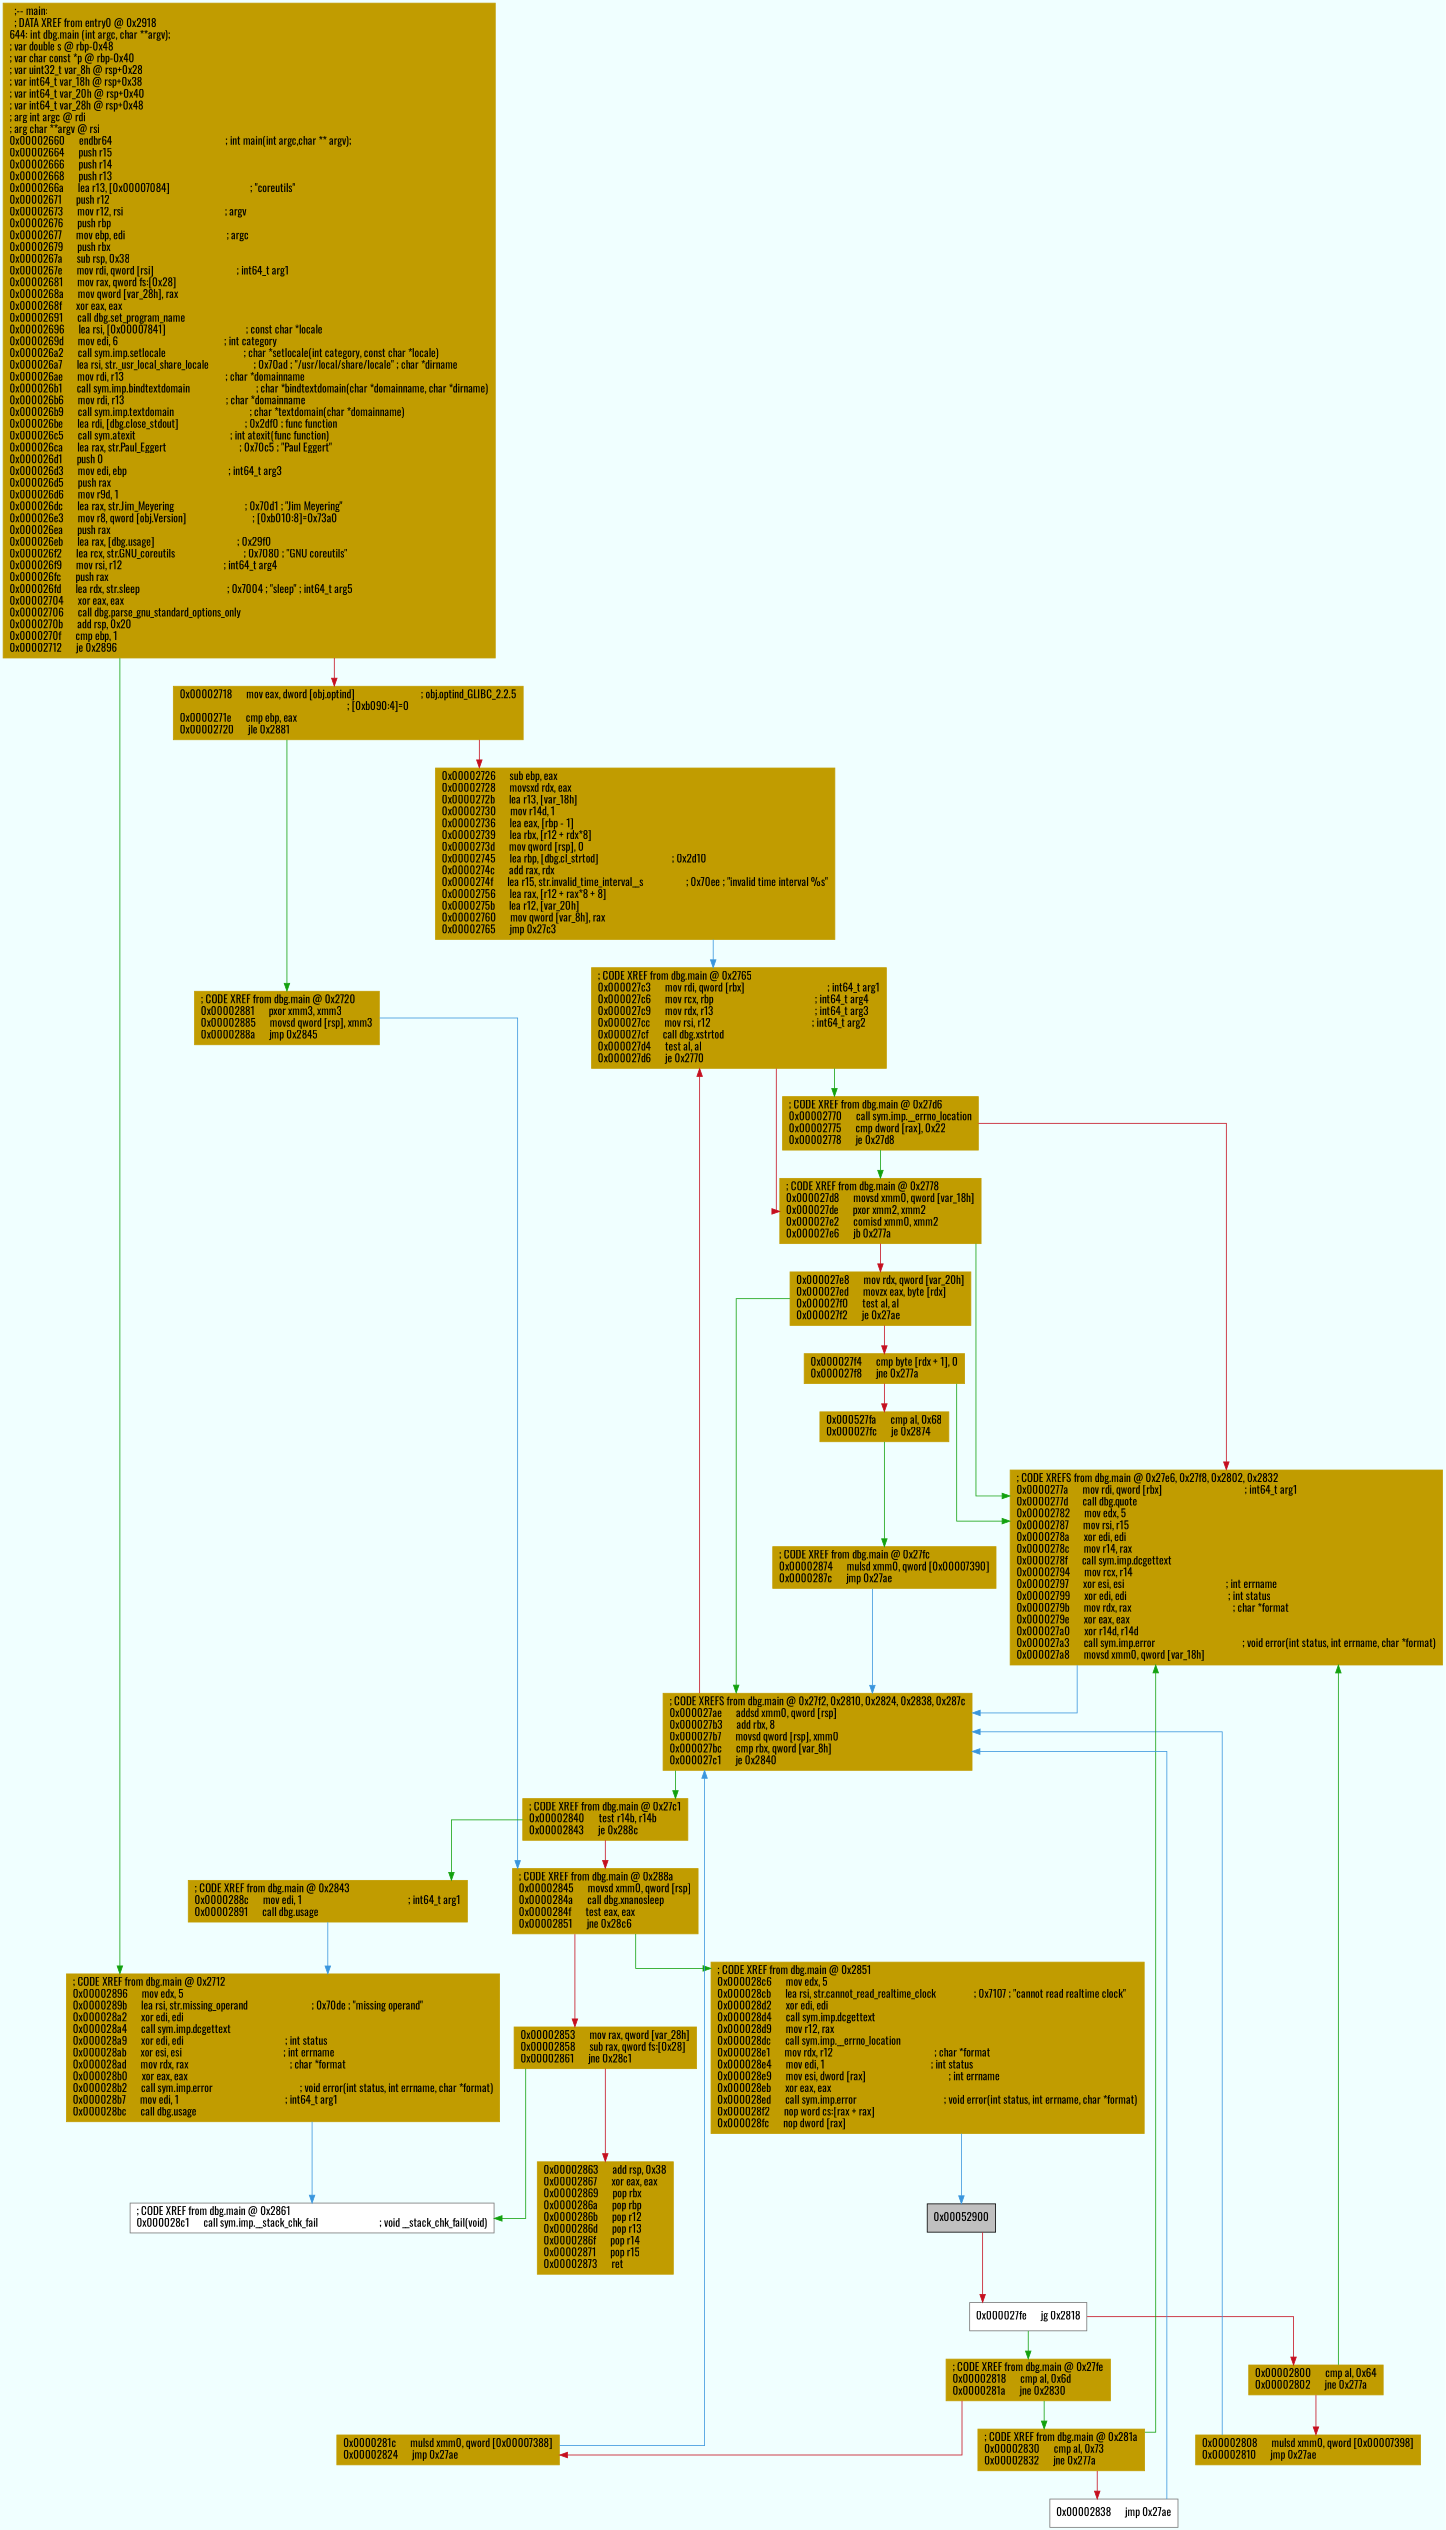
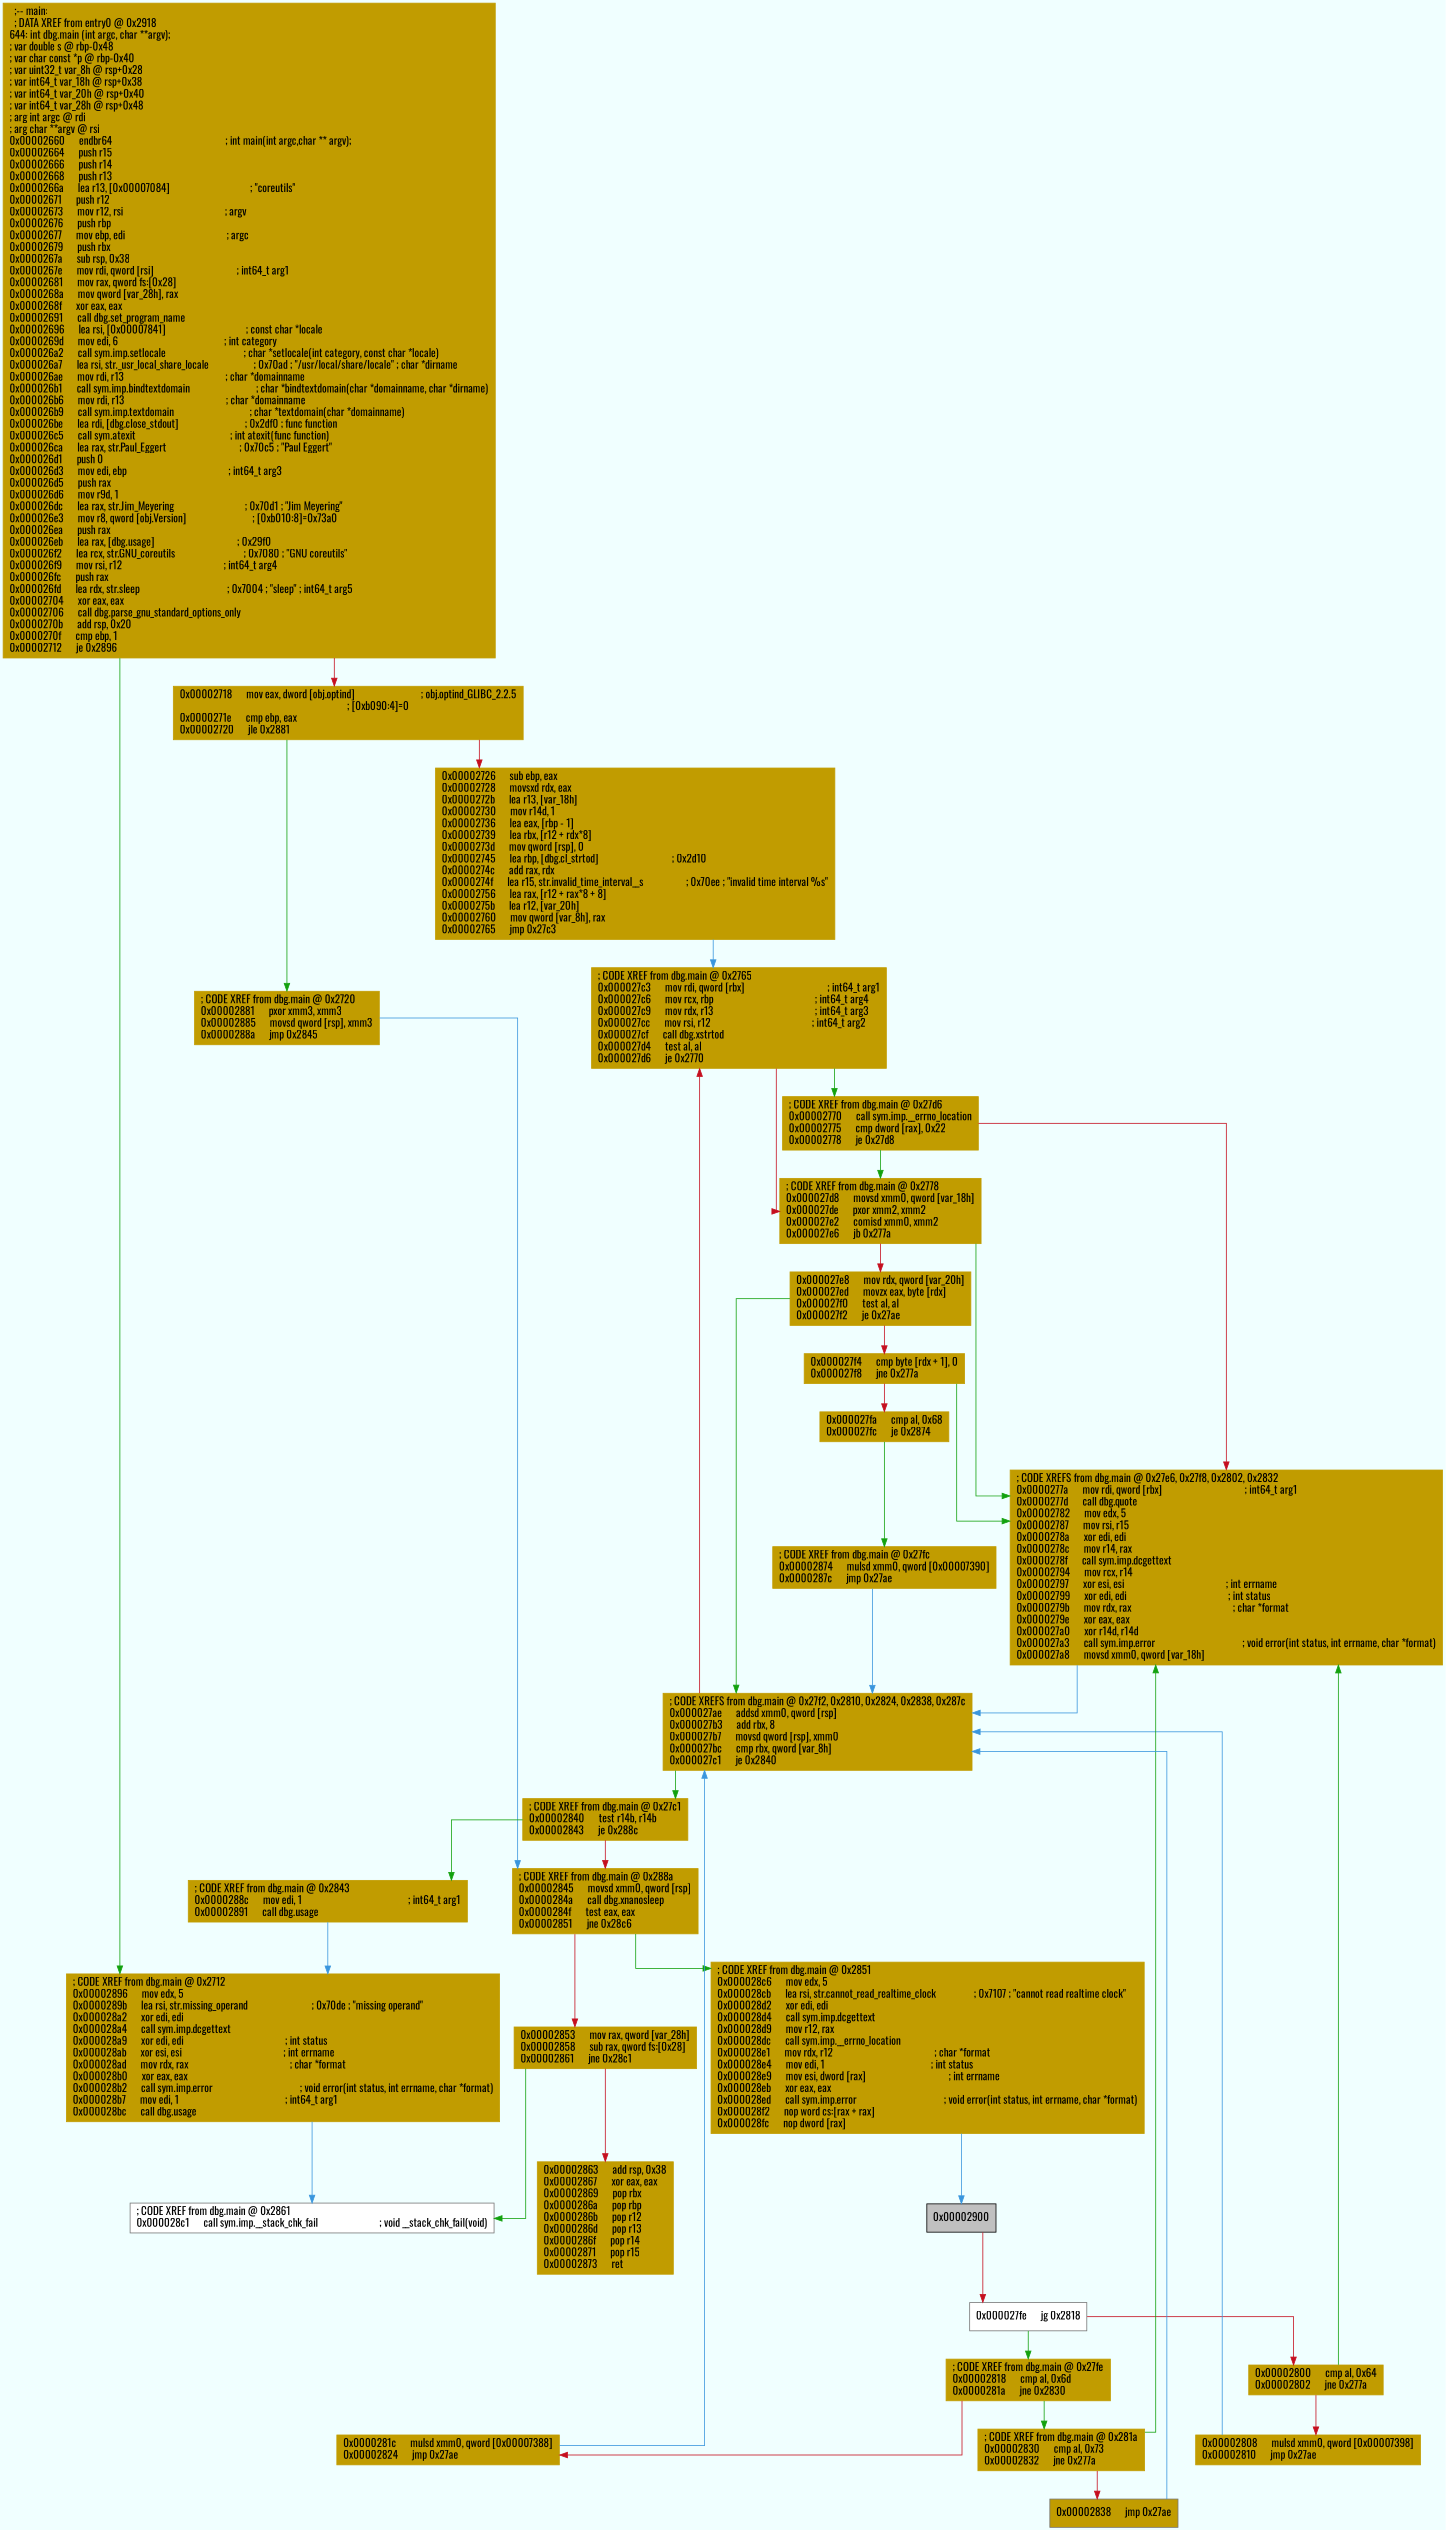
(884, 1427) -> (884, 1427)
(961, 2218) -> (961, 2218)
(1114, 2513) -> (1114, 2513)
